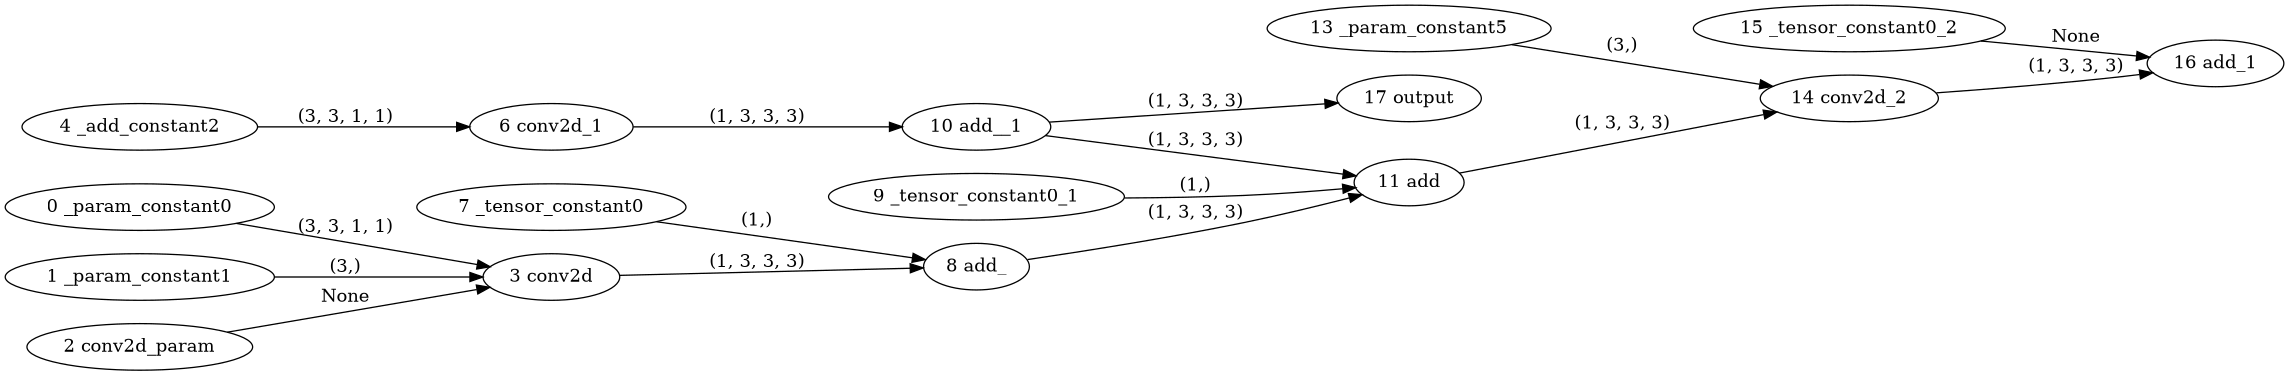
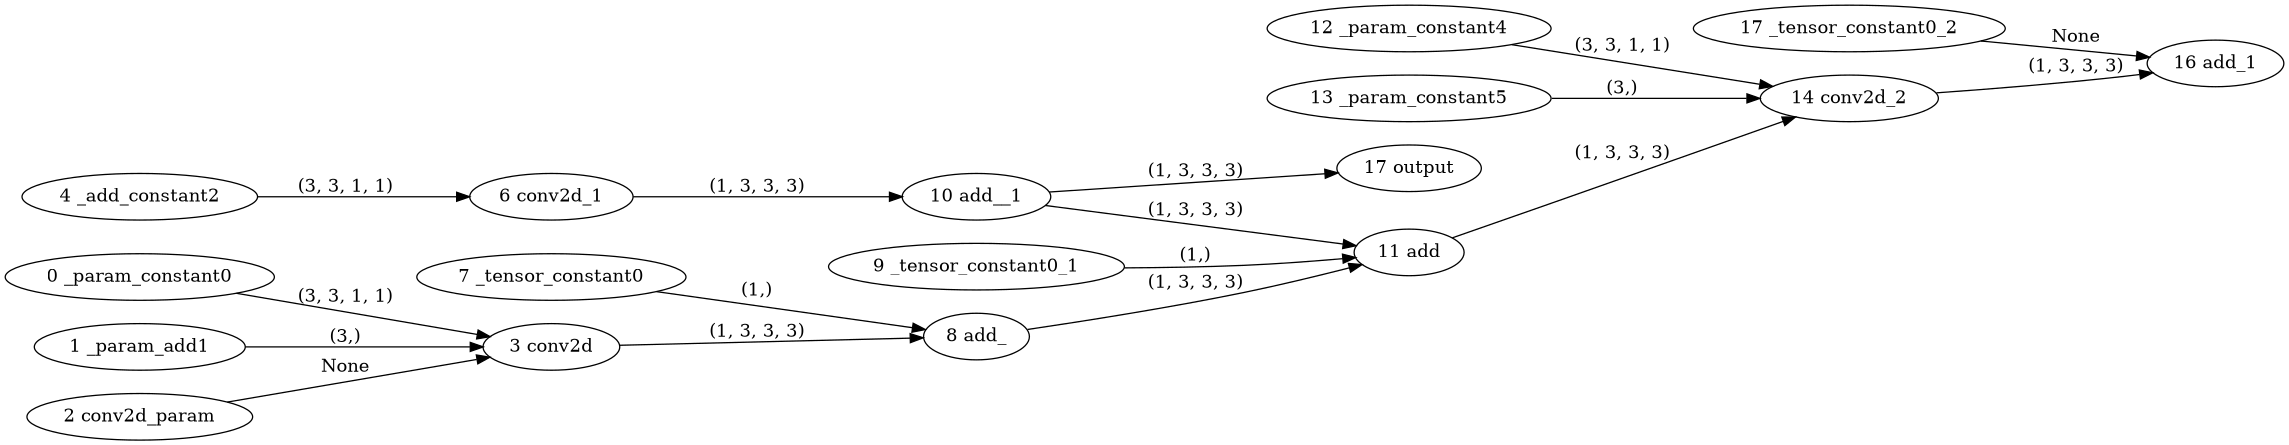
none -> (1409, 28)
(1849, 28) -> (1849, 28)
(140, 277) -> (140, 347)
